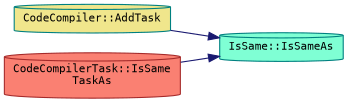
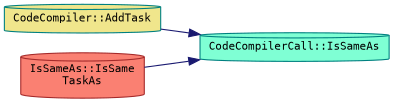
(281, 47) -> (295, 47)
(92, 75) -> (83, 75)
